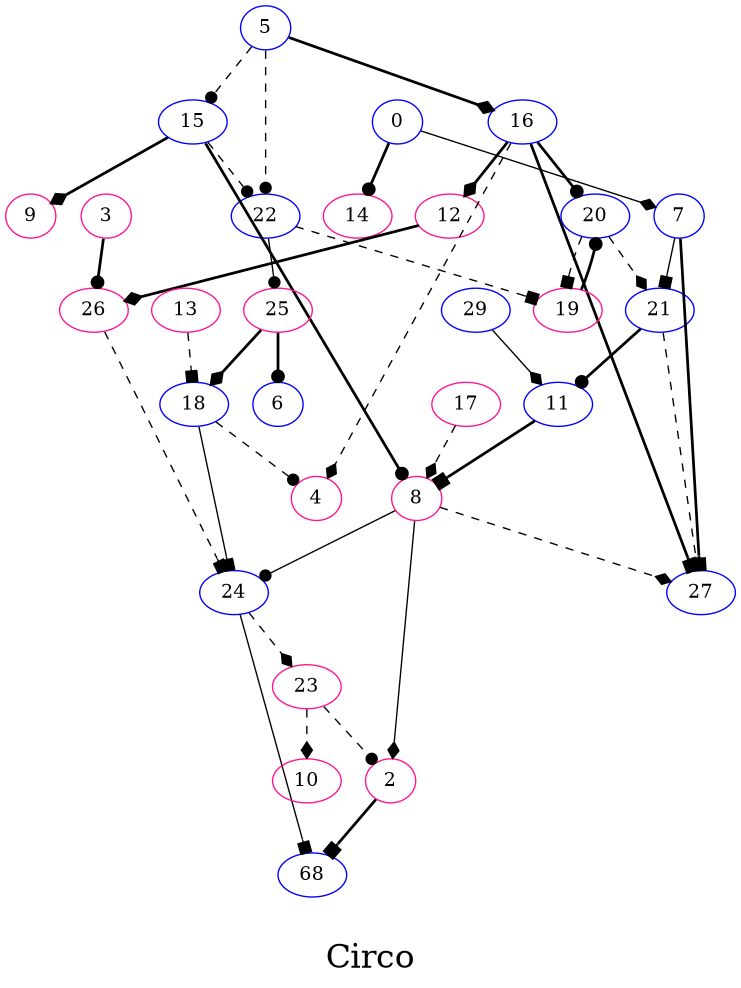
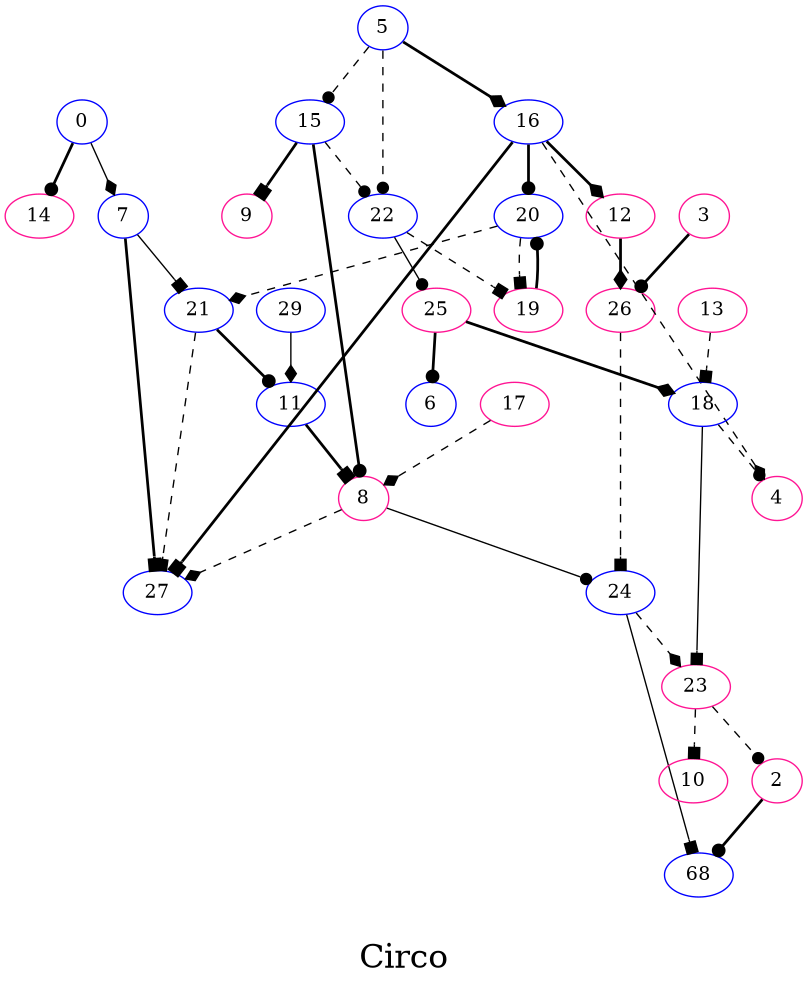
(117, 166) -> (282, 164)
(213, 492) -> (700, 539)
(404, 631) -> none
(307, 726) -> (695, 727)
(357, 822) -> (742, 823)
